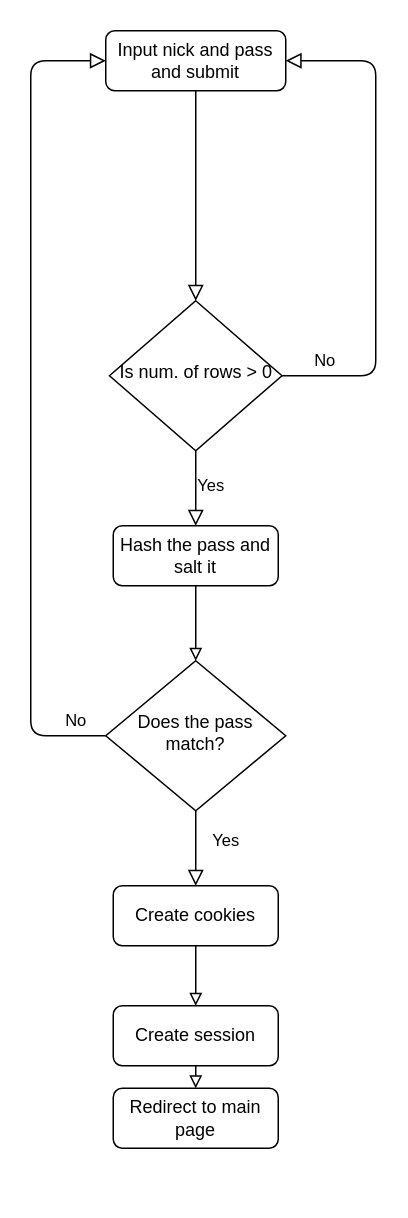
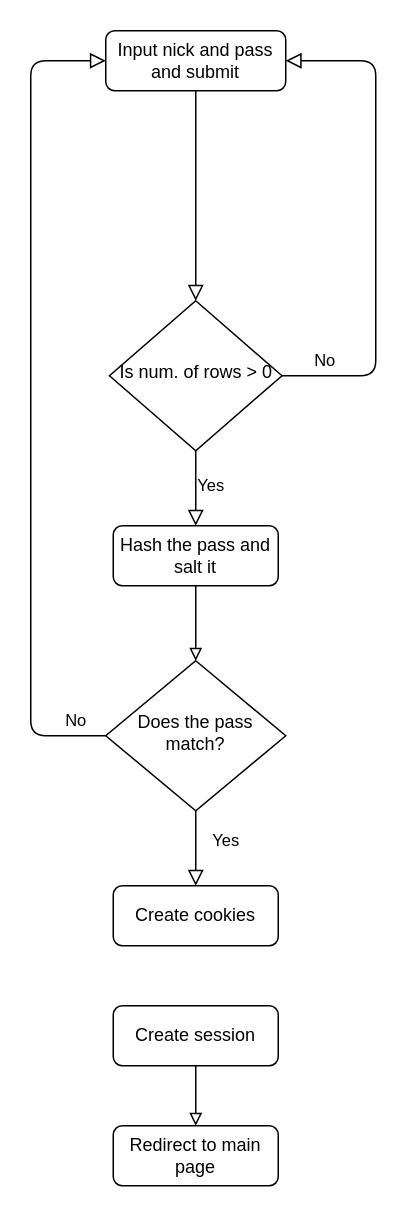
(196, 969) -> none
(196, 1118) -> (196, 1156)
